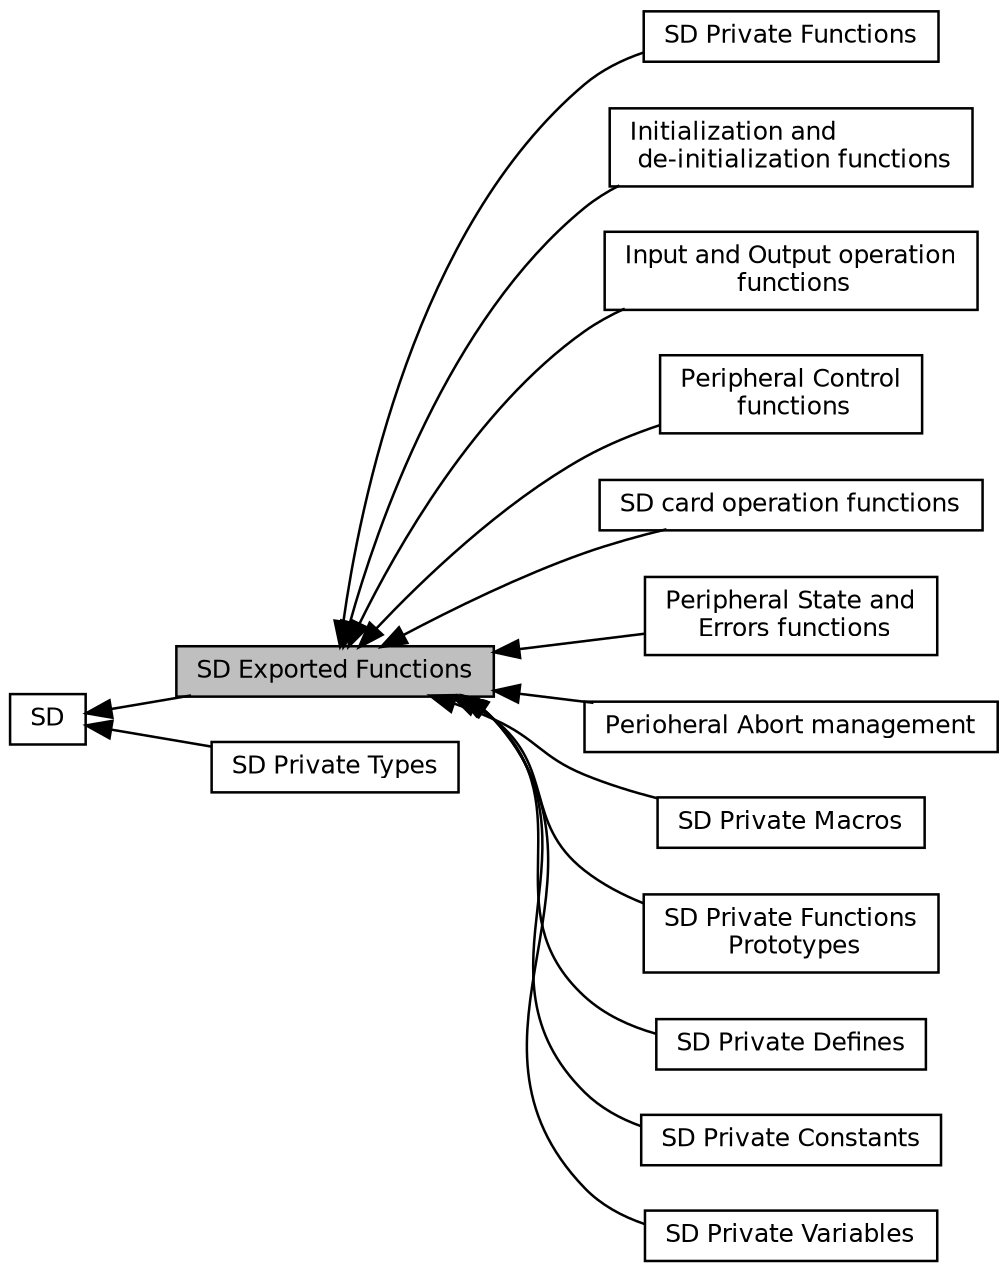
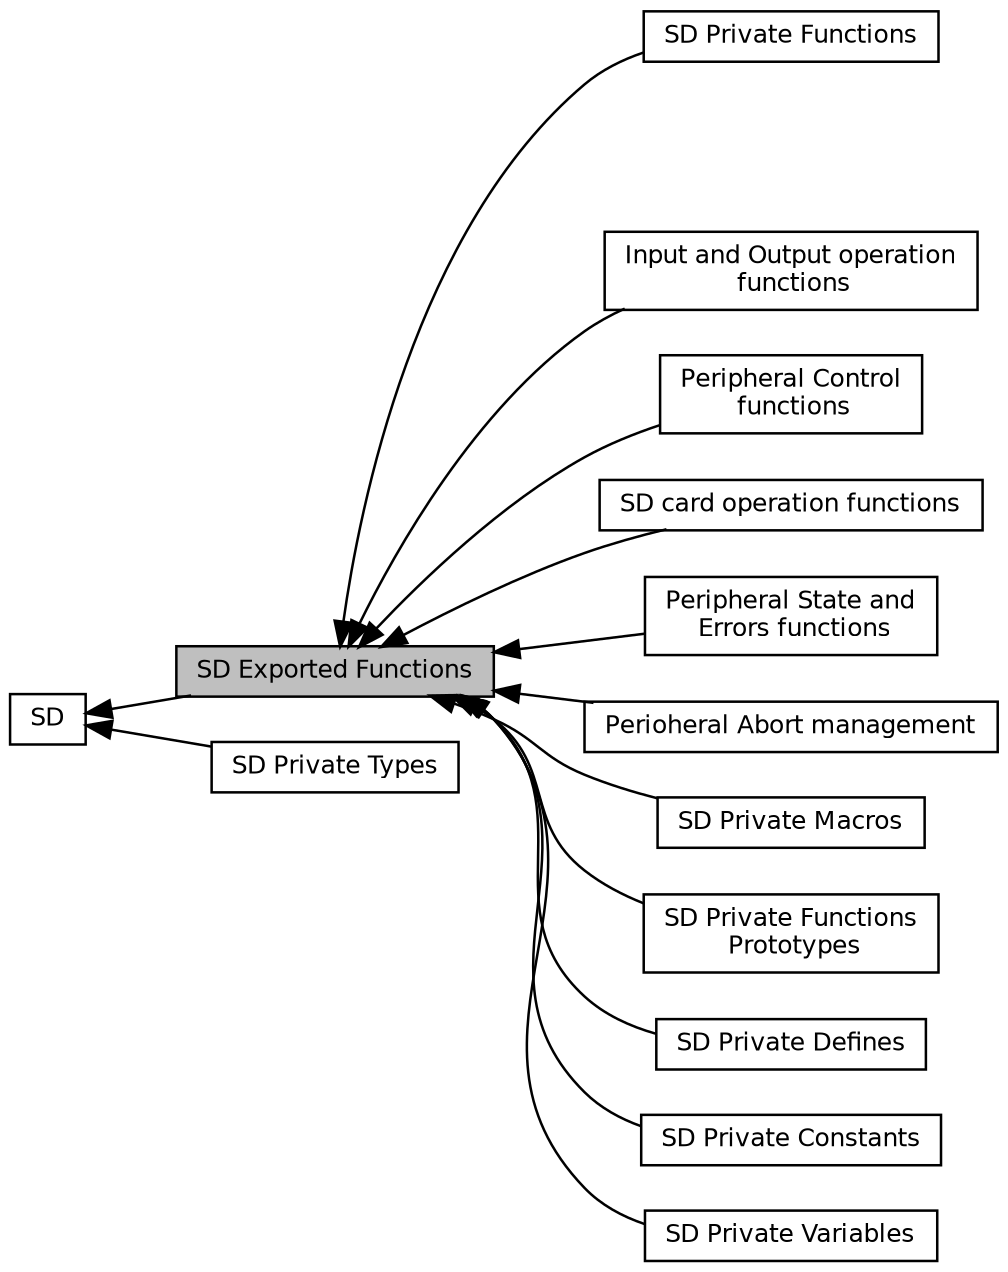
(791, 147) -> none
